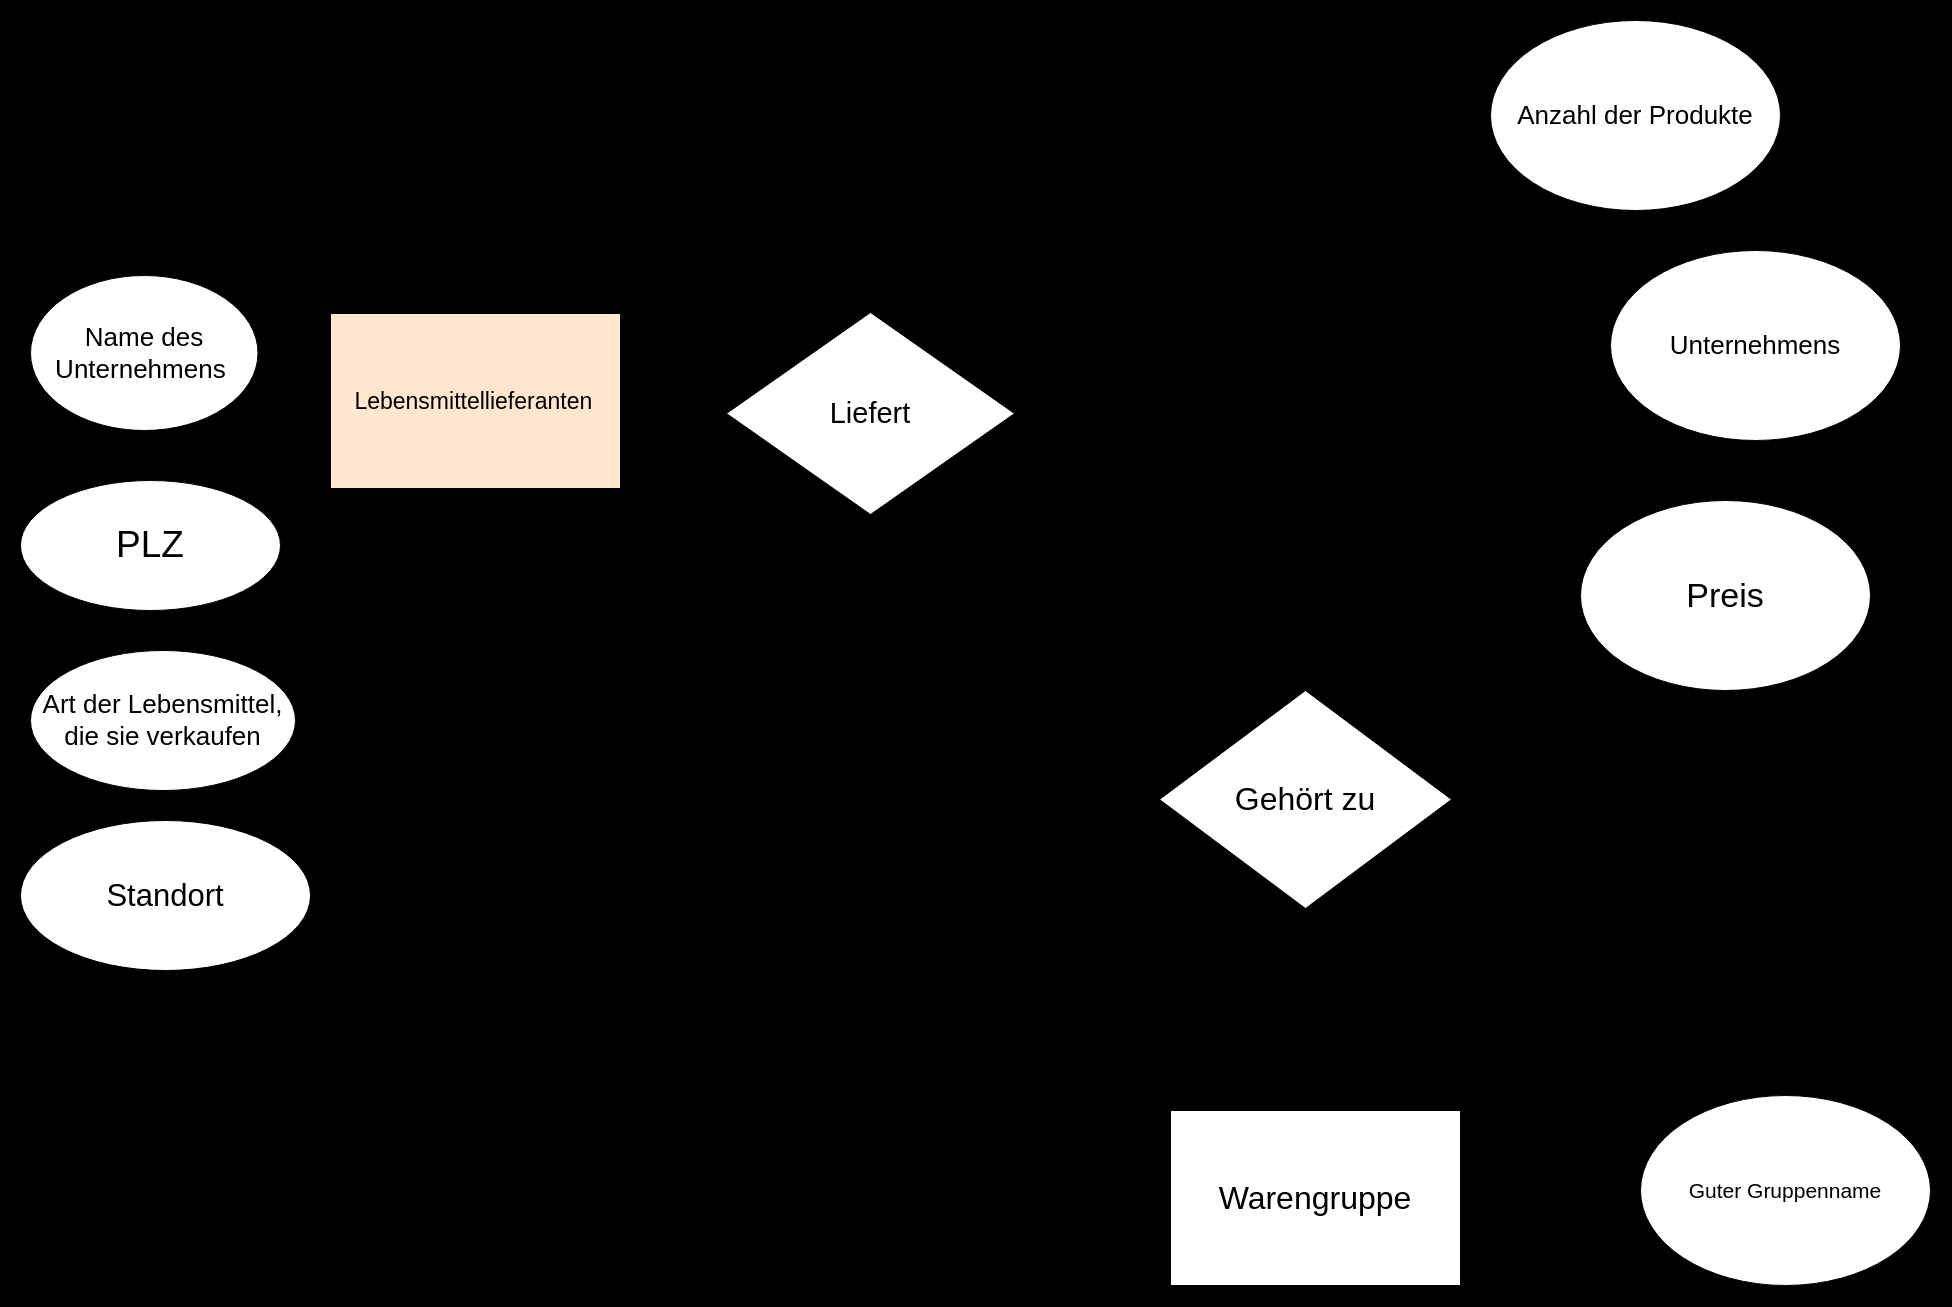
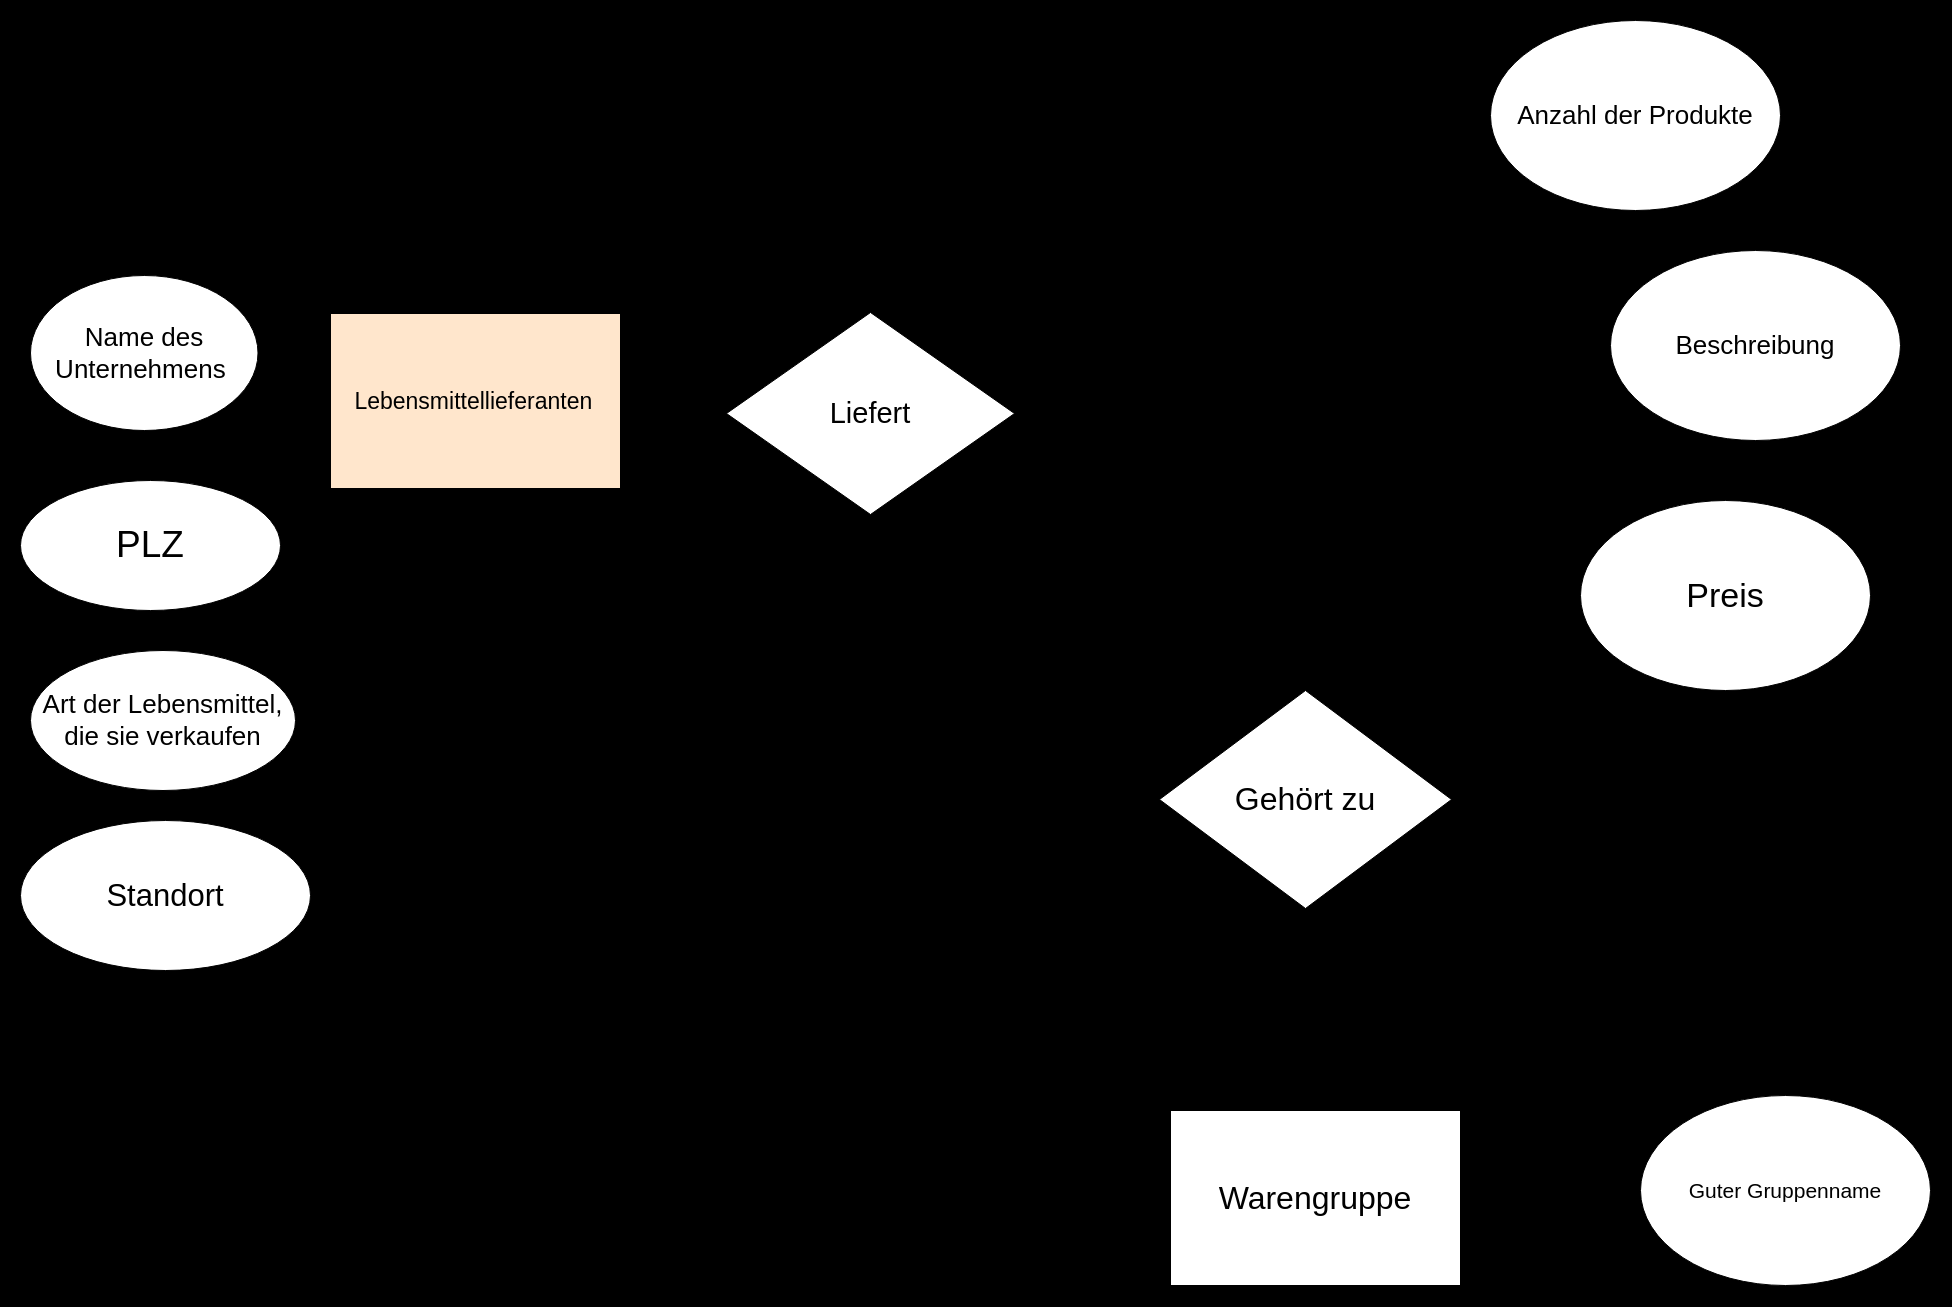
(1756, 346) -> (1756, 346)
